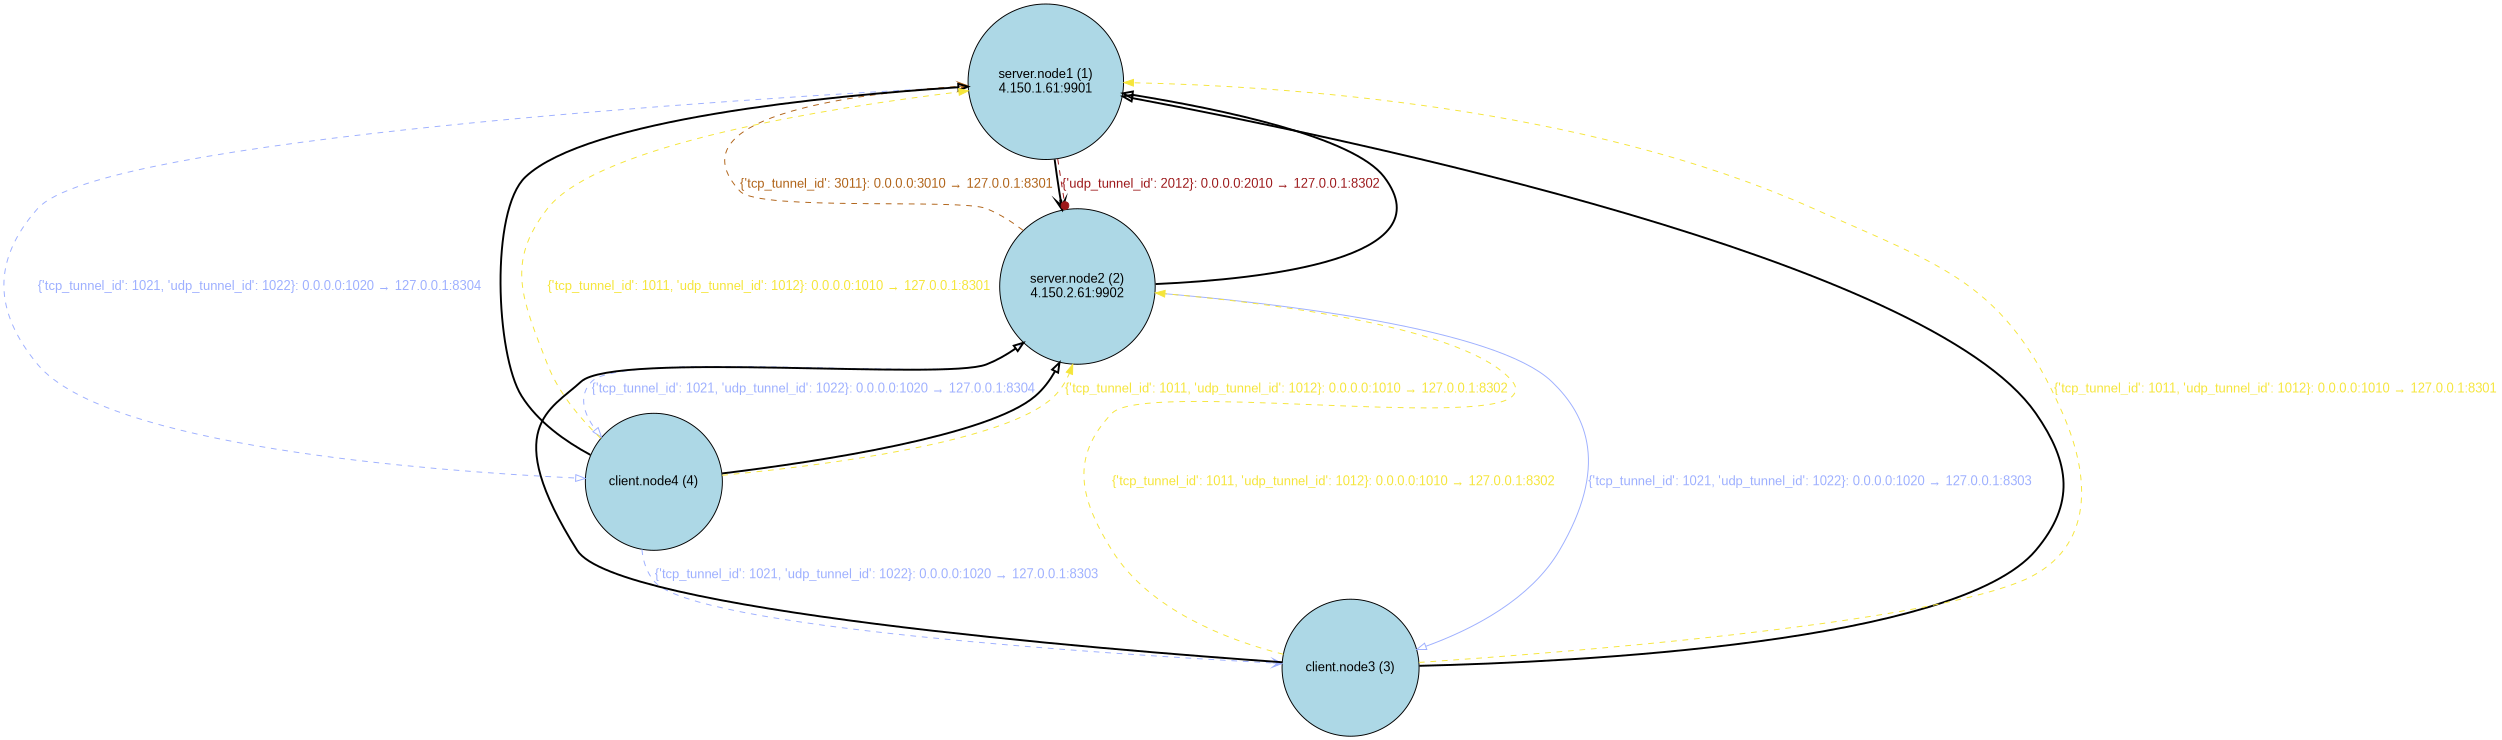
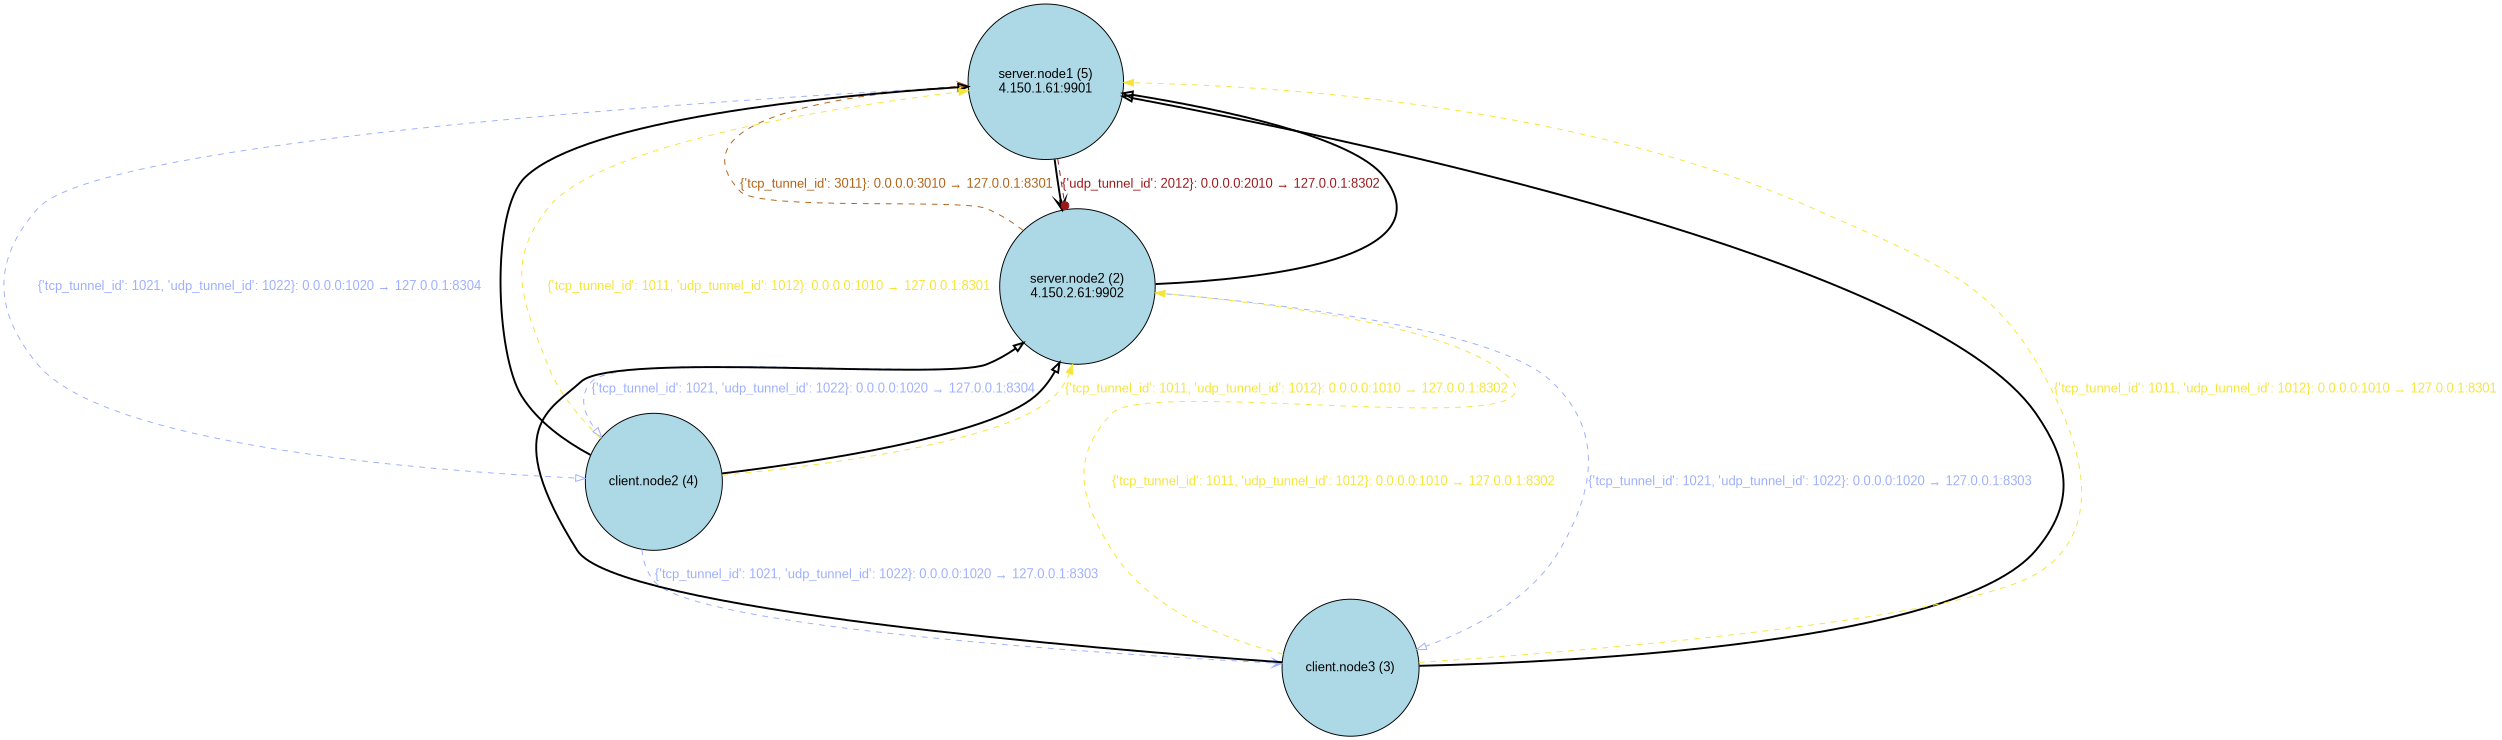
(1046, 82) -> (1046, 82)
(1528, 366) -> (1528, 366)
(654, 482) -> (654, 482)
